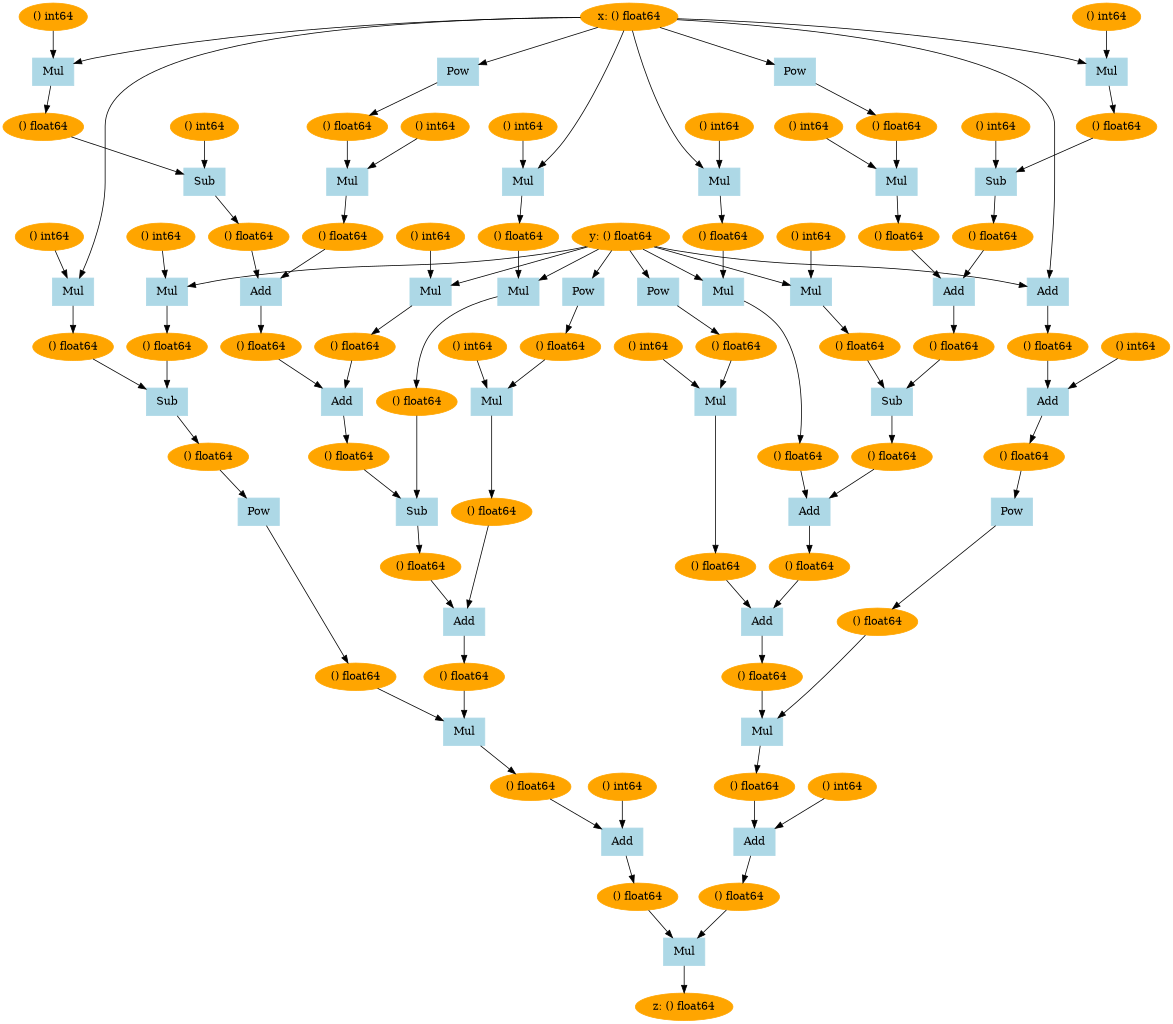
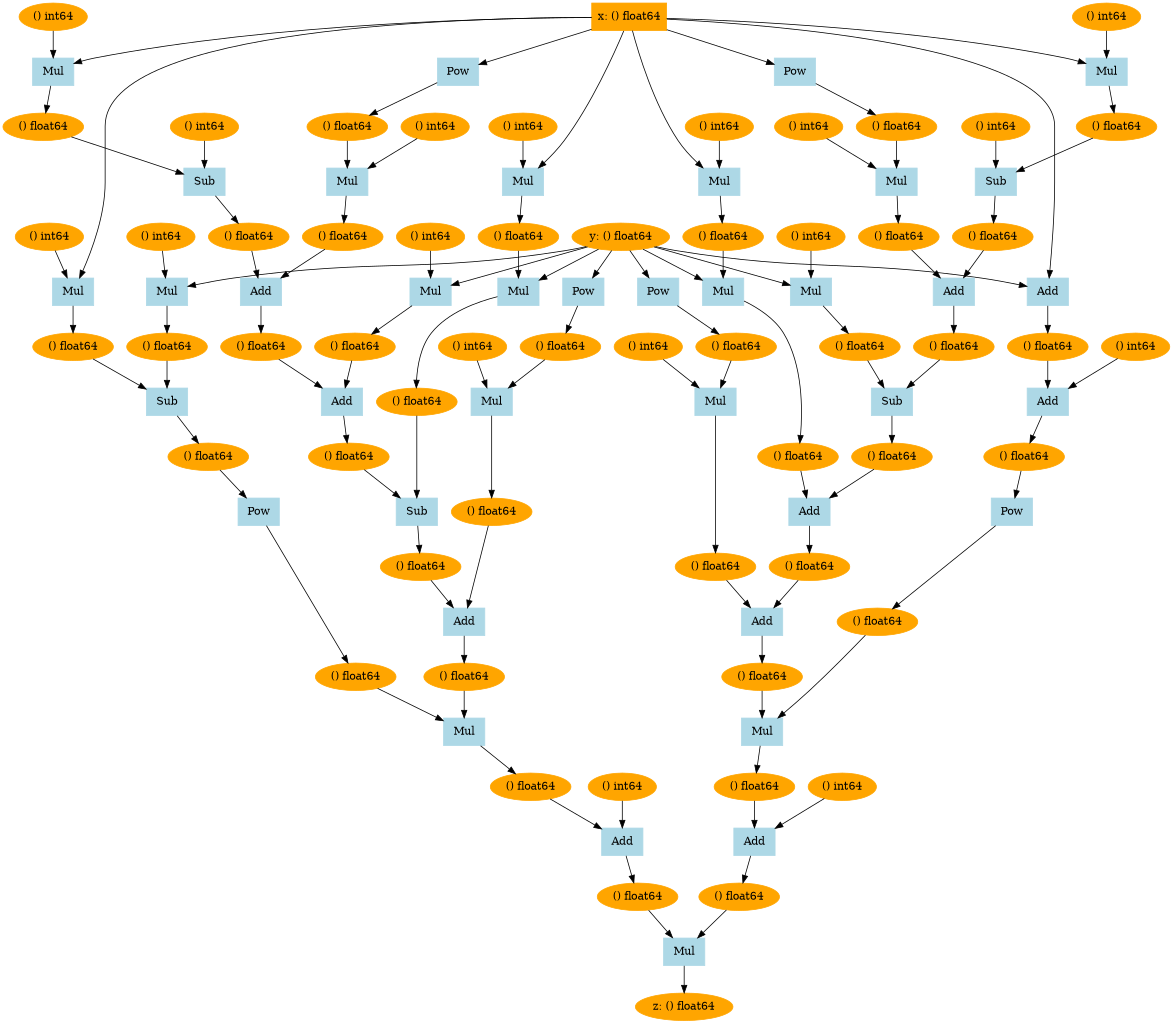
(629, 17) -> (629, 17)
